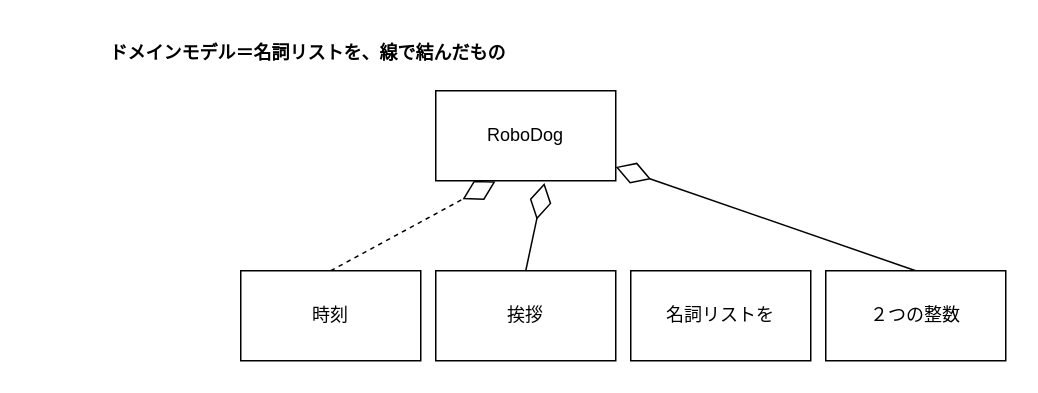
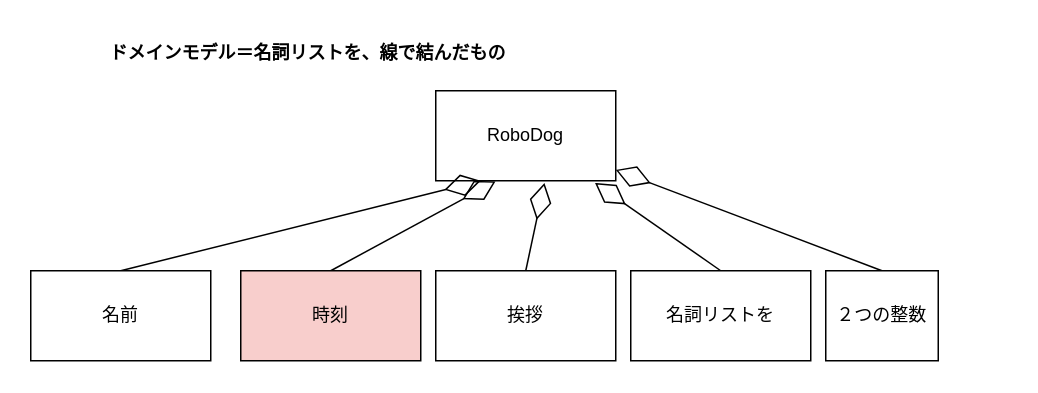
none -> (283, 230)
(398, 234) -> (398, 234)
none -> (673, 237)
none -> (121, 316)
(331, 316) -> (331, 316)
(916, 316) -> (882, 316)
